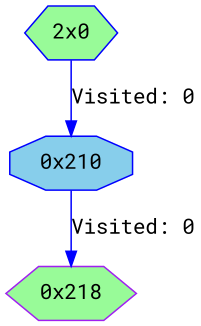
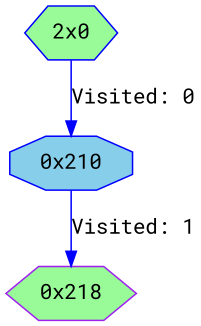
(133, 228) -> (133, 228)
